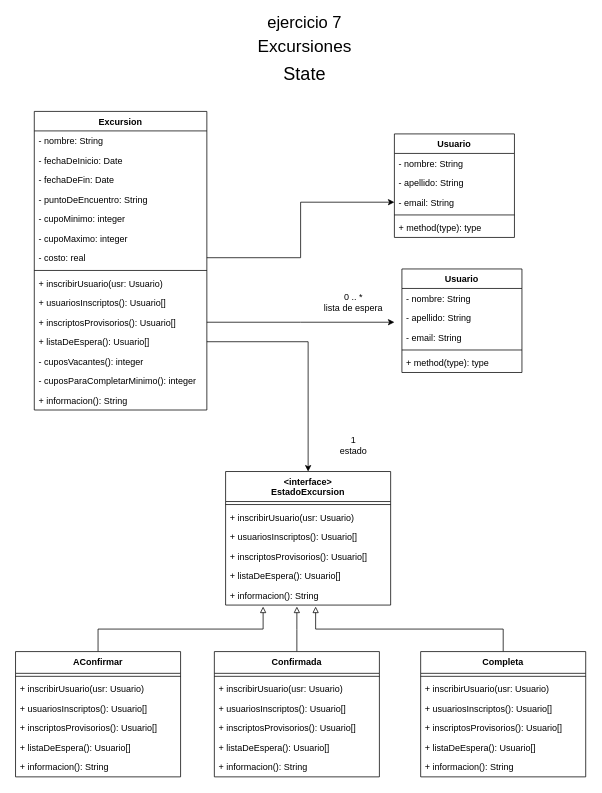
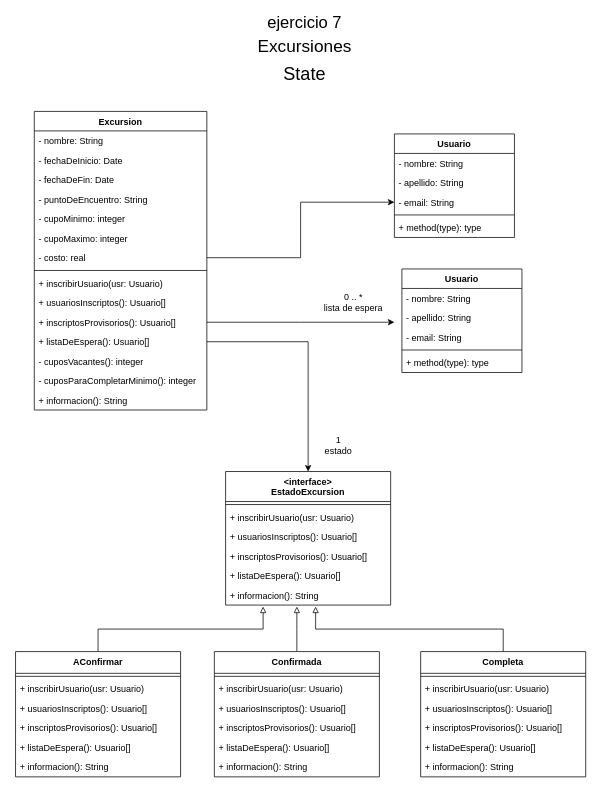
(353, 445) -> (338, 445)
